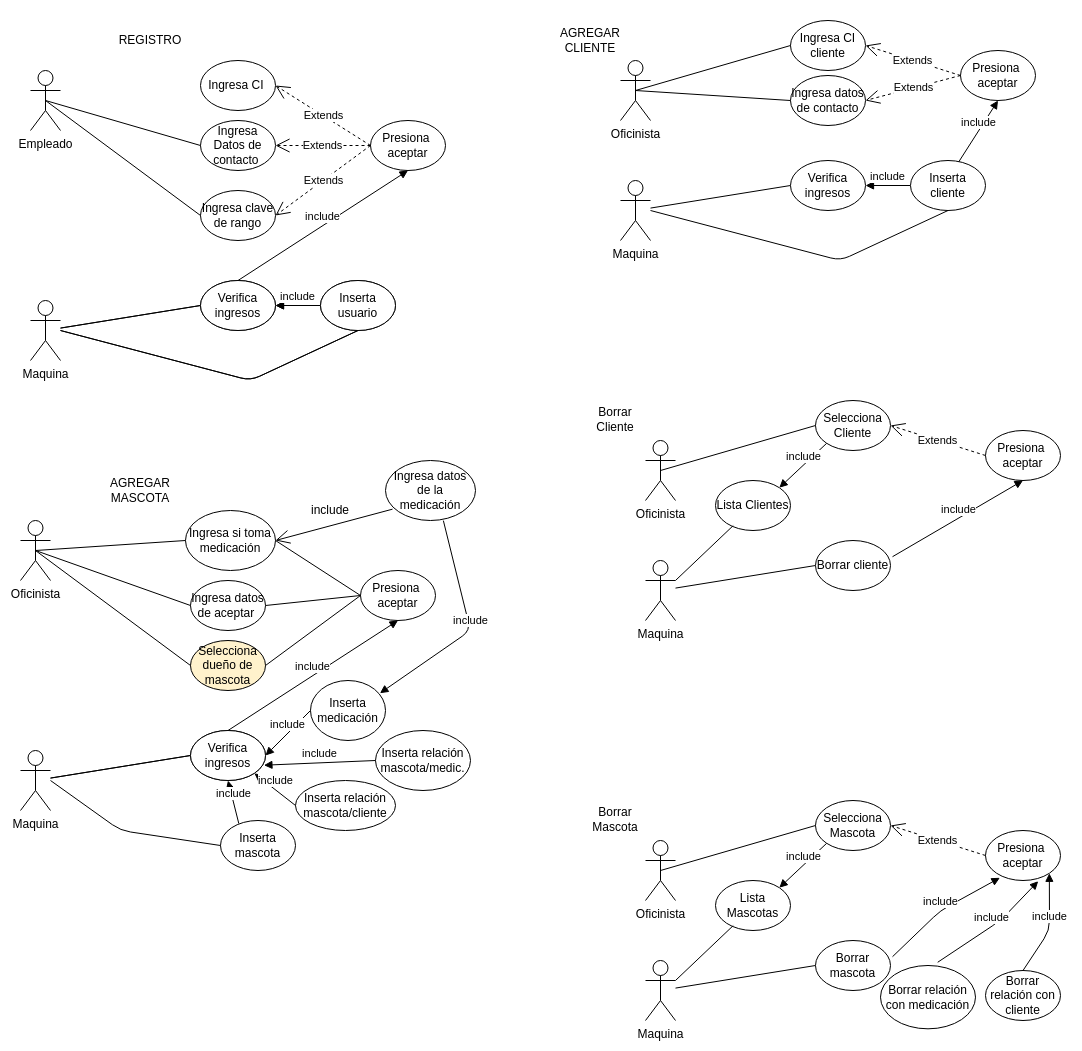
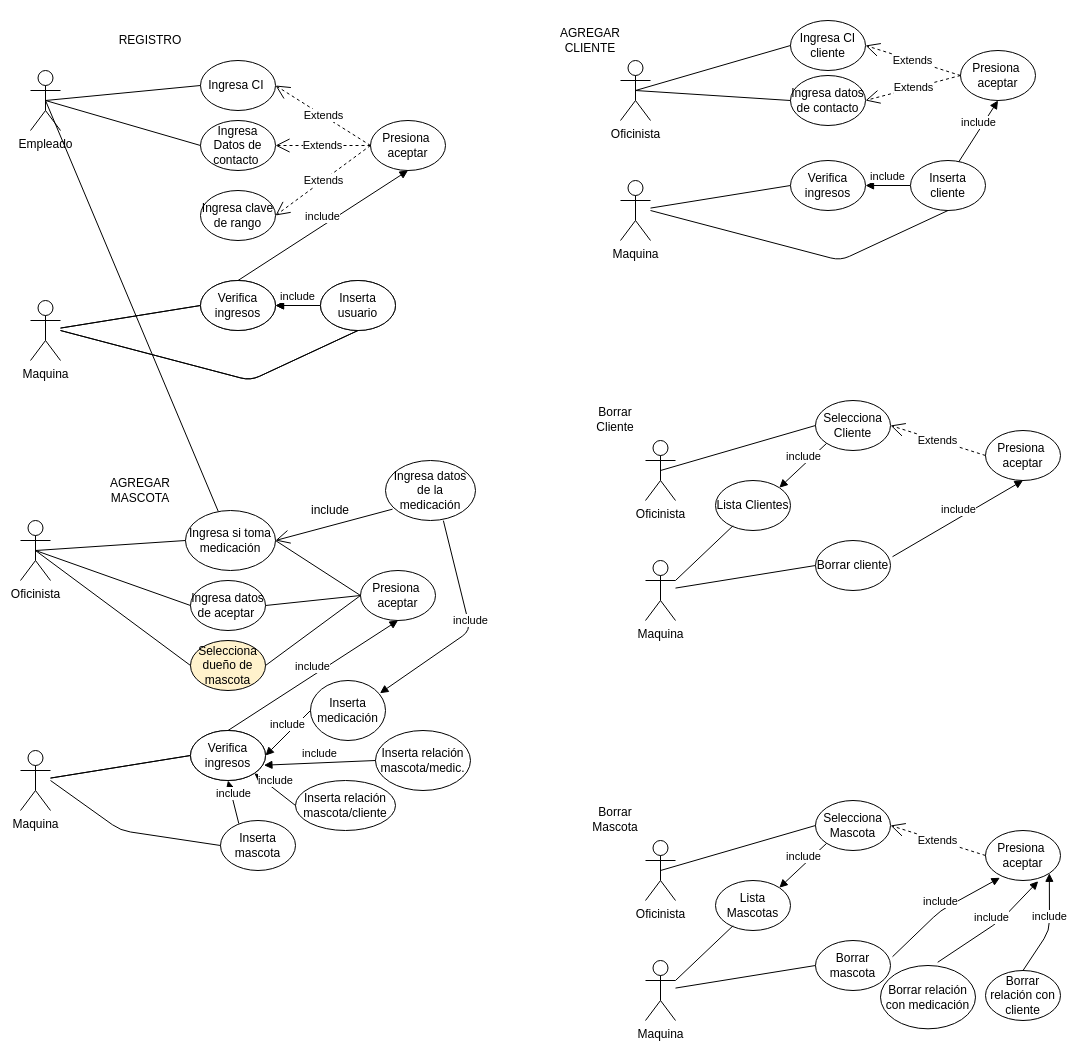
none -> (125, 93)
(123, 158) -> (138, 321)
